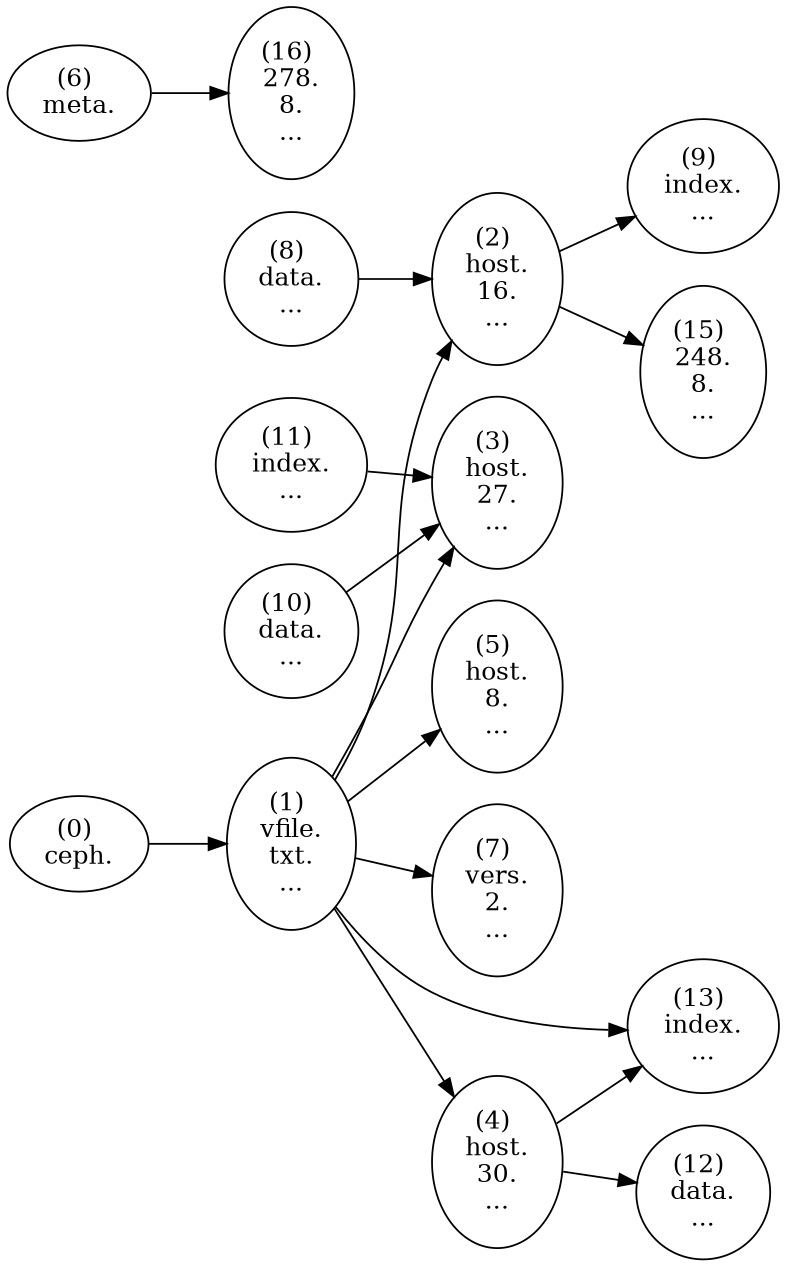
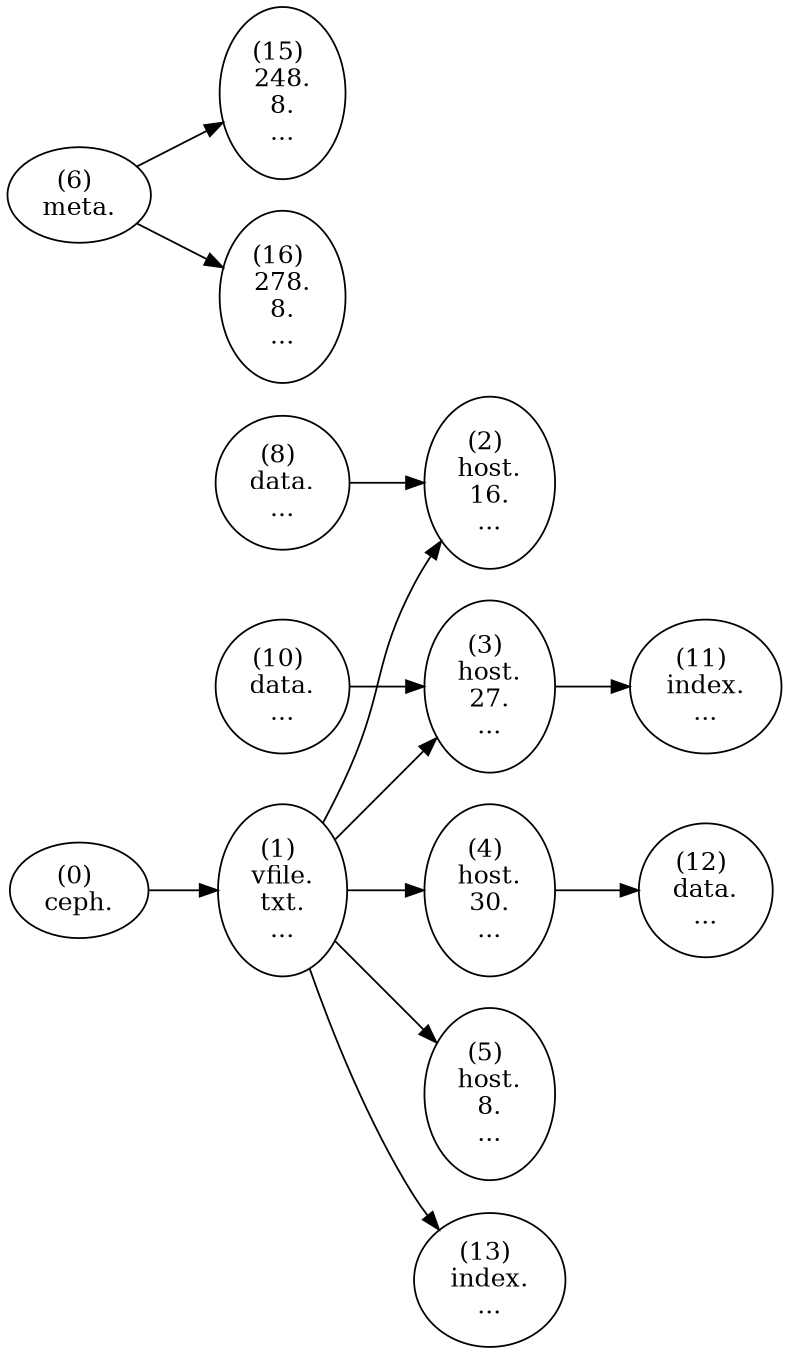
(703, 186) -> none
(593, 322) -> (172, 149)
(390, 473) -> (583, 687)
(497, 890) -> none
(592, 1100) -> none
